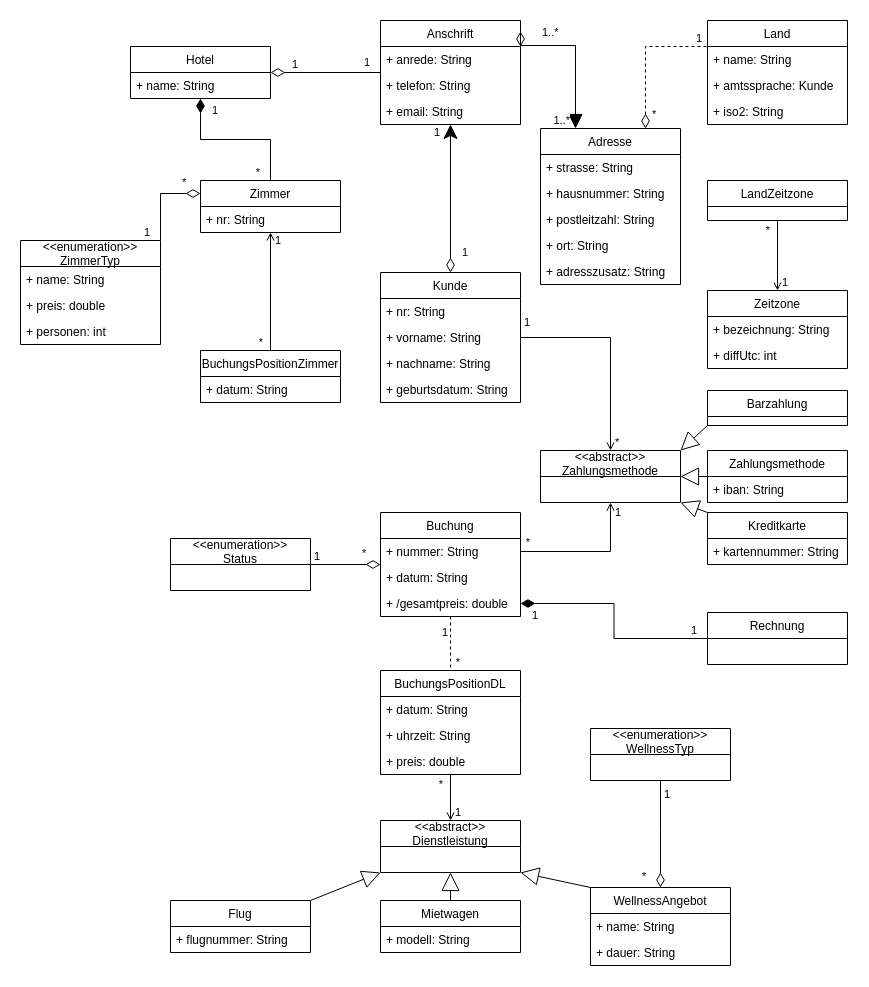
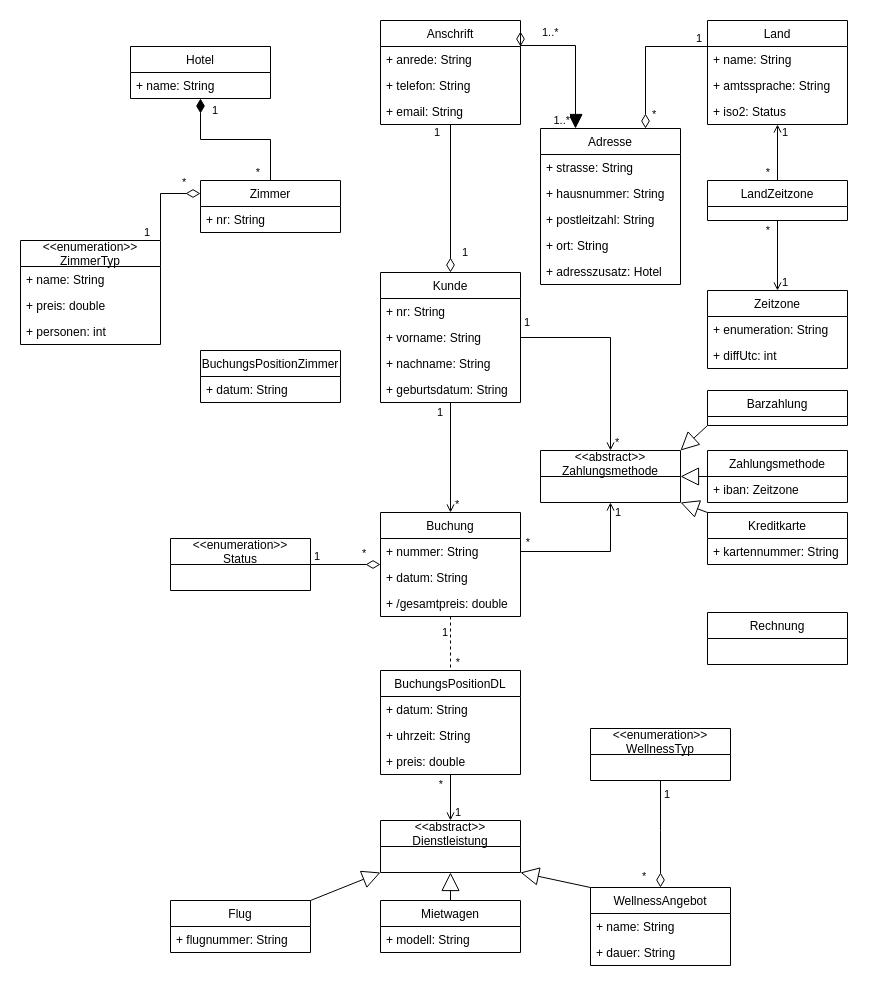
(646, 51) -> (646, 51)
(333, 73) -> none
(776, 86) -> (777, 86)
(752, 112) -> (754, 112)
(451, 137) -> (451, 132)
none -> (778, 152)
(614, 272) -> (610, 272)
(271, 291) -> none
(776, 330) -> (776, 330)
none -> (451, 457)
(752, 490) -> (759, 490)
(614, 627) -> none
